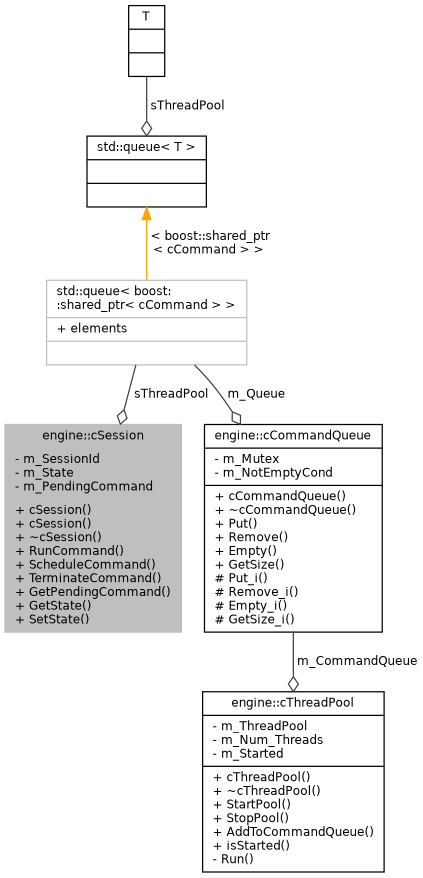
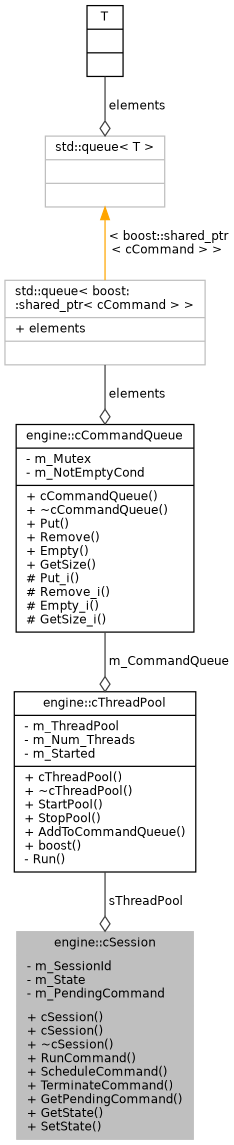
(186, 106) -> (135, 106)
(147, 172) -> (105, 172)
(130, 387) -> (105, 894)
(255, 395) -> (135, 395)
(252, 846) -> (53, 846)
